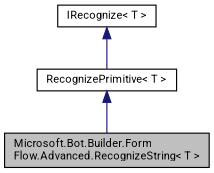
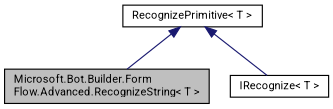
(107, 54) -> (241, 55)
